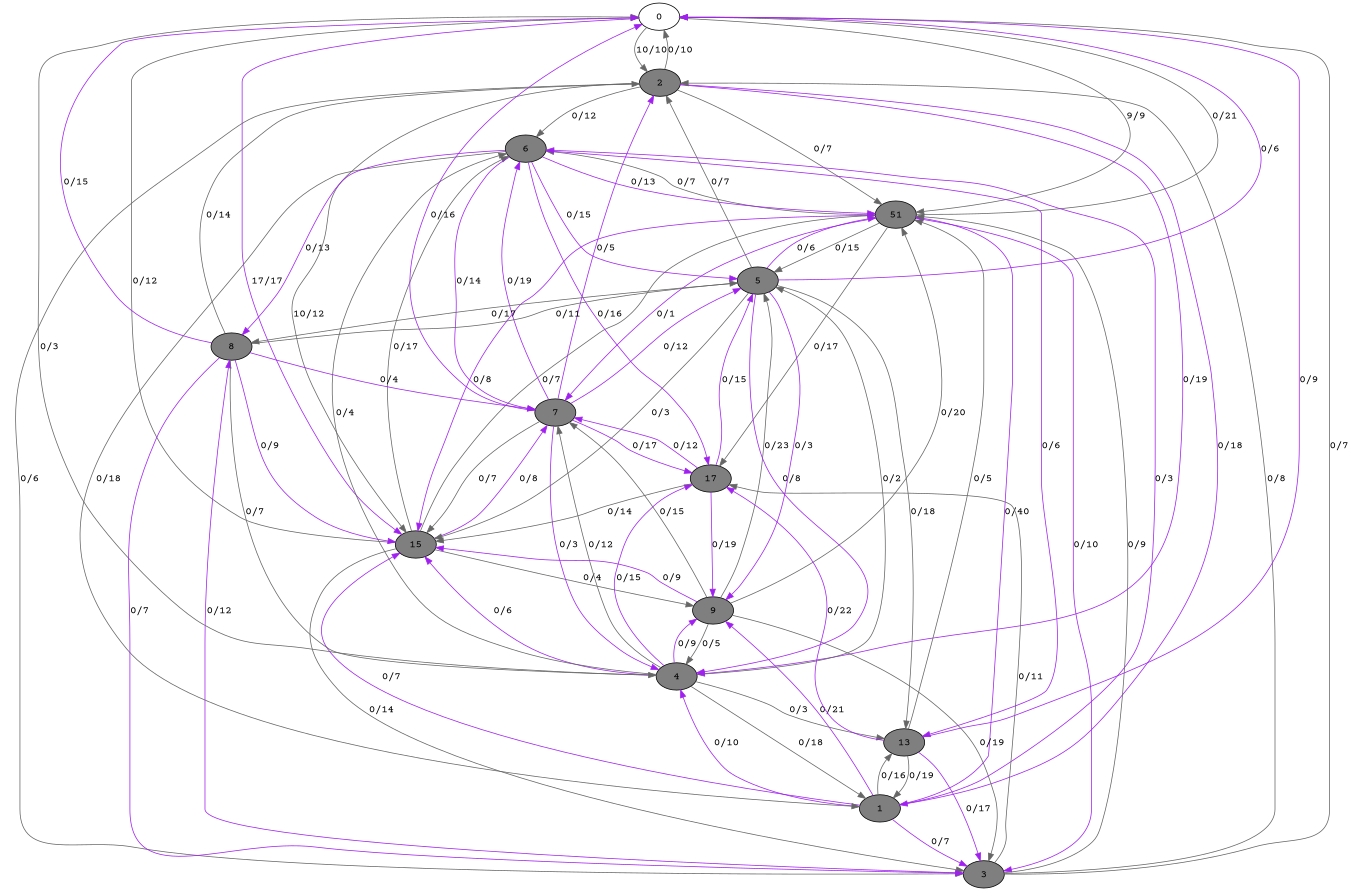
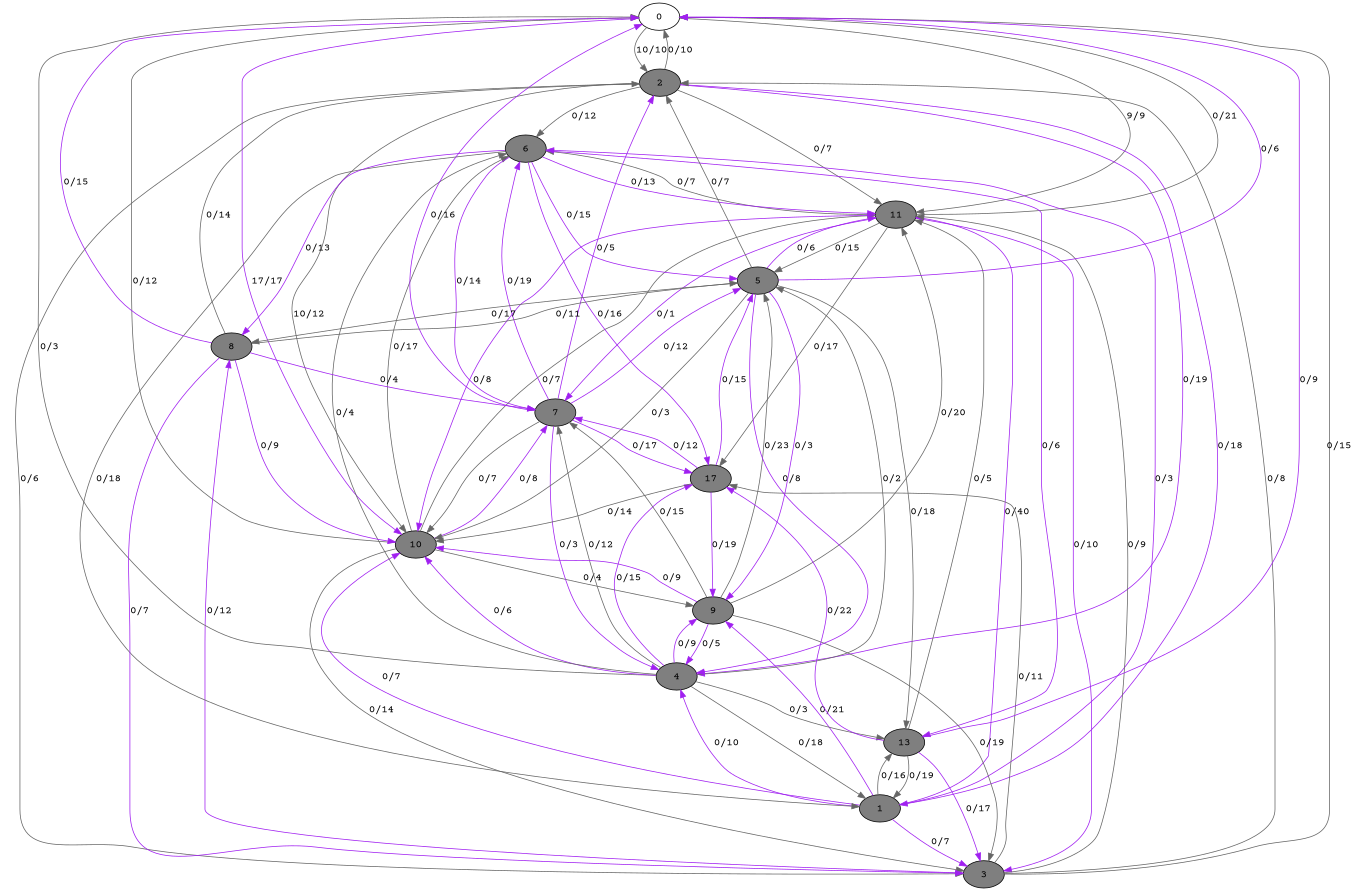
(896, 215) -> (896, 215)
(1339, 445) -> (1339, 445)
(416, 544) -> (416, 544)
(318, 640) -> none
(701, 641) -> (701, 641)
